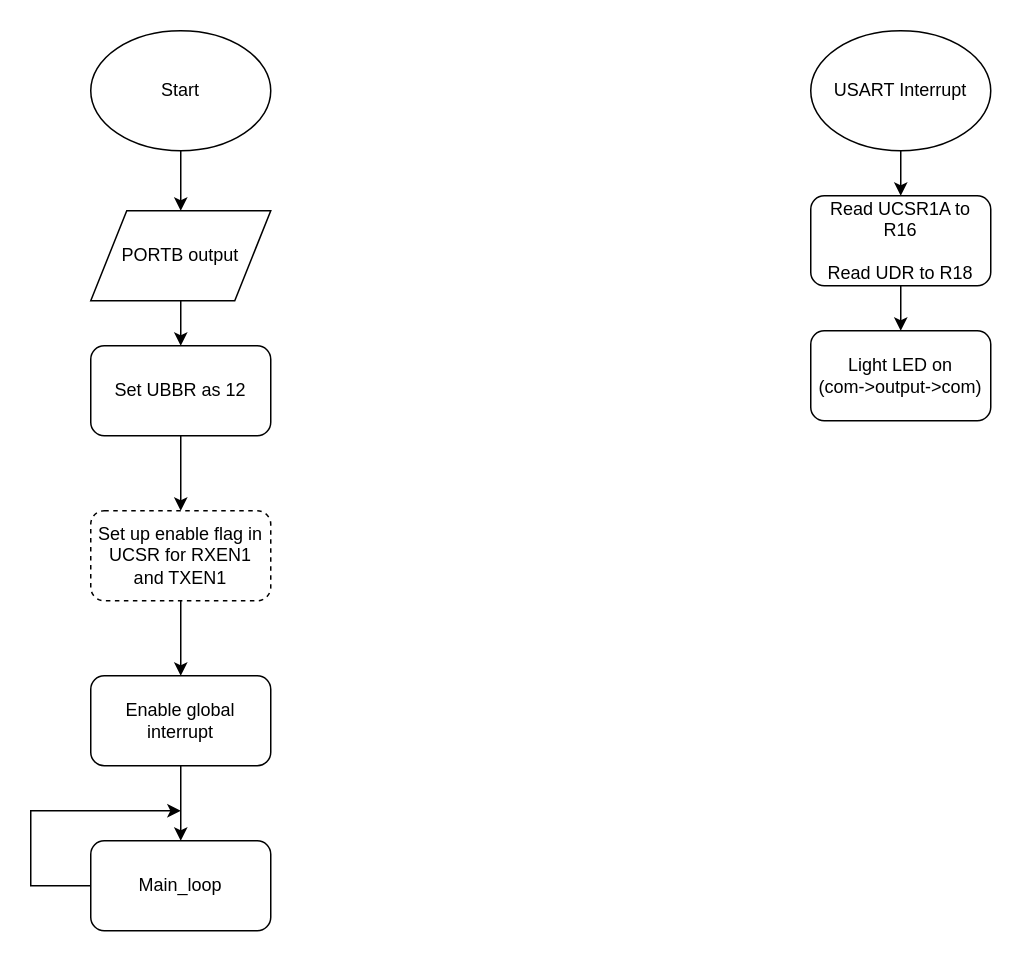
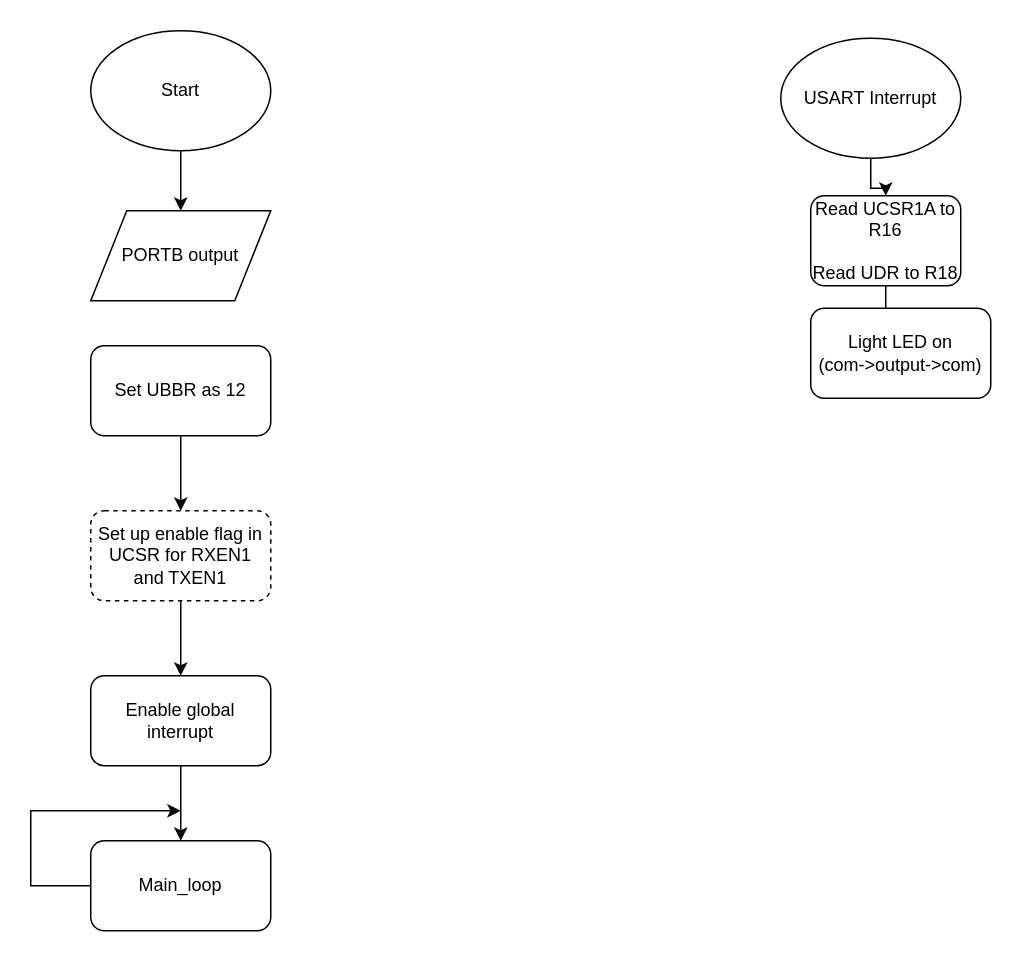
(901, 91) -> (871, 98)
(901, 241) -> (886, 241)
(181, 329) -> none
(901, 376) -> (901, 353)
